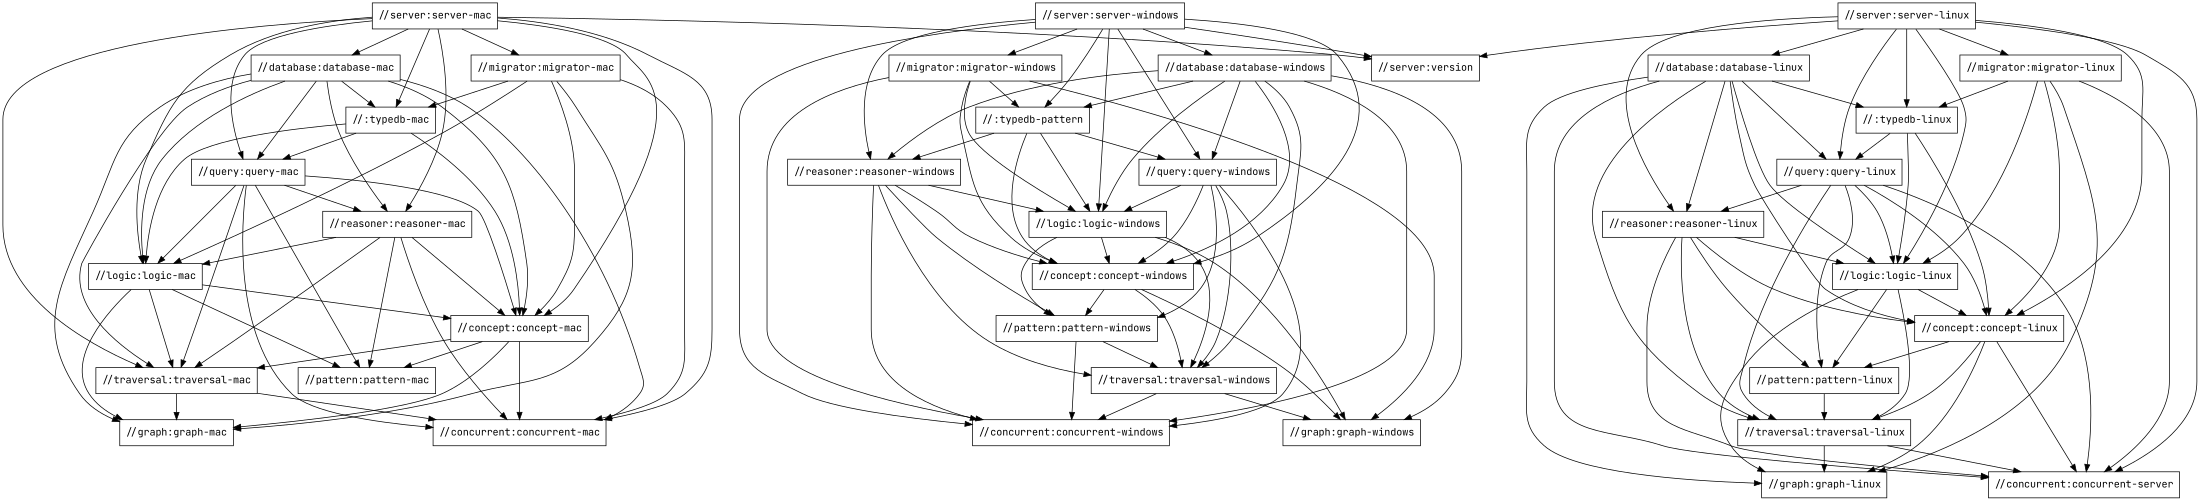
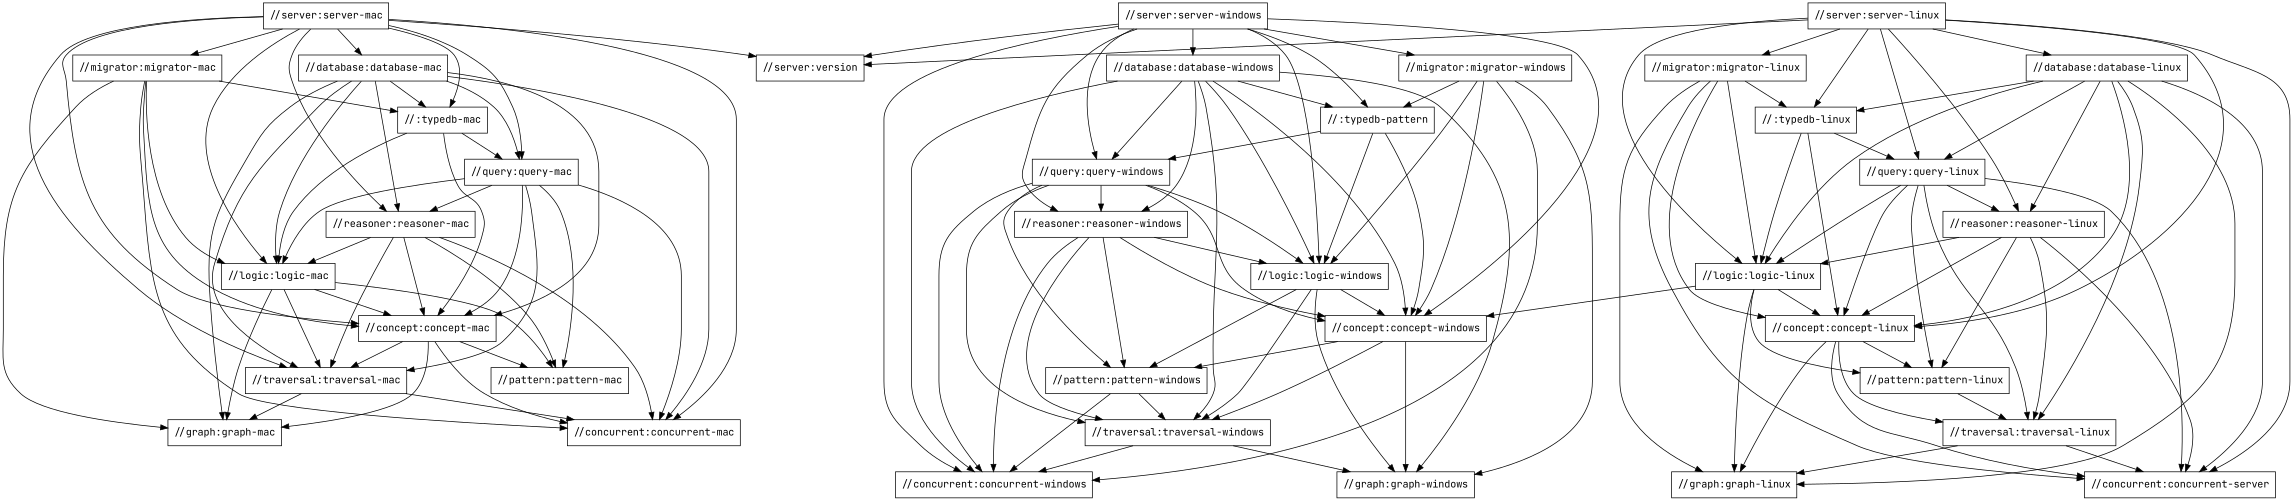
(957, 145) -> (1101, 195)
(1909, 359) -> (1600, 300)
